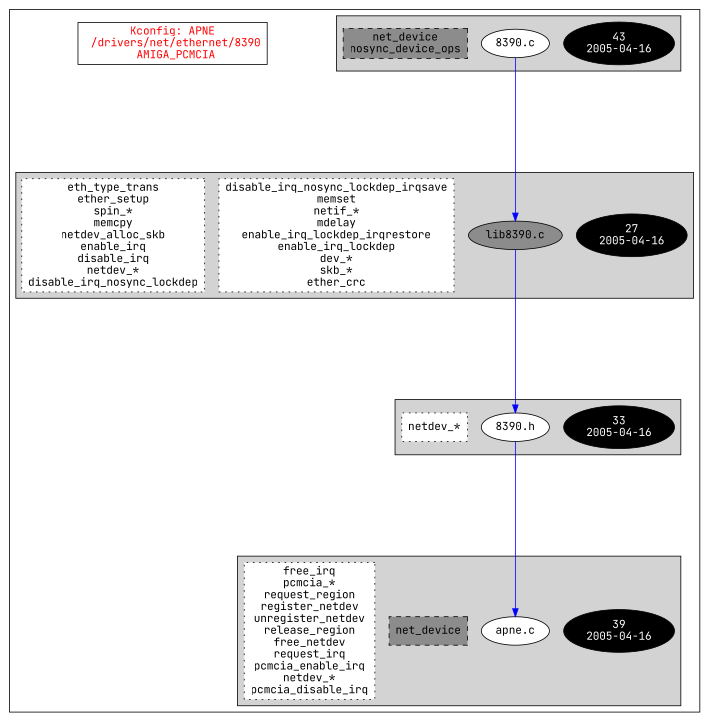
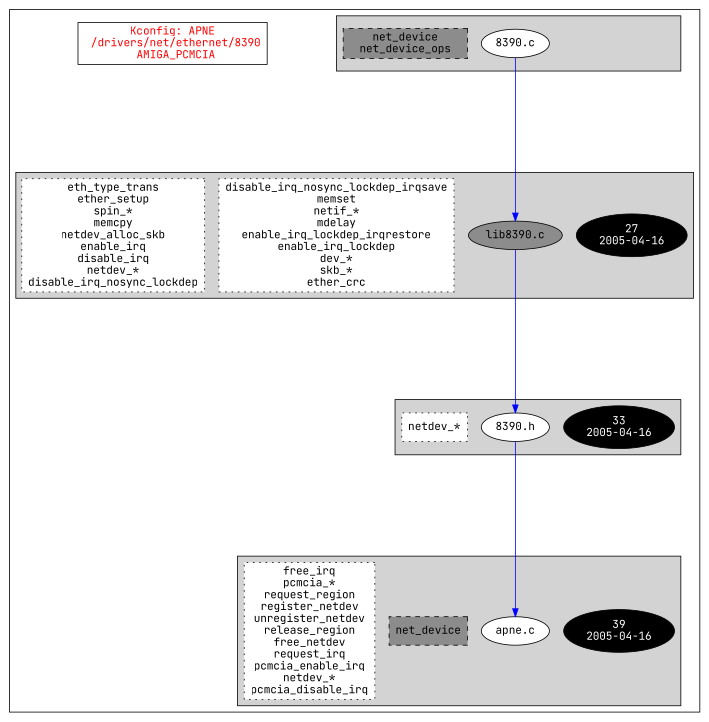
(405, 43) -> (405, 43)
(619, 43) -> none
